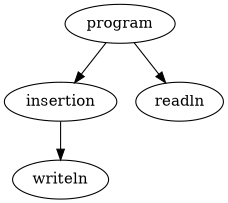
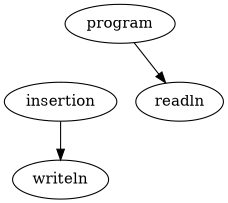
(94, 58) -> none
